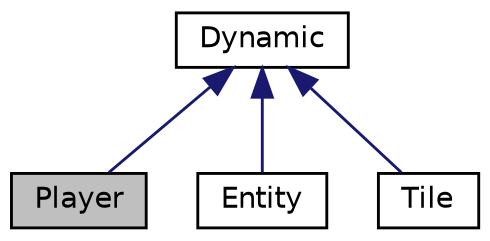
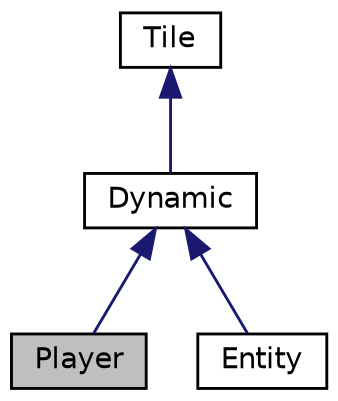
(356, 130) -> (171, 135)
